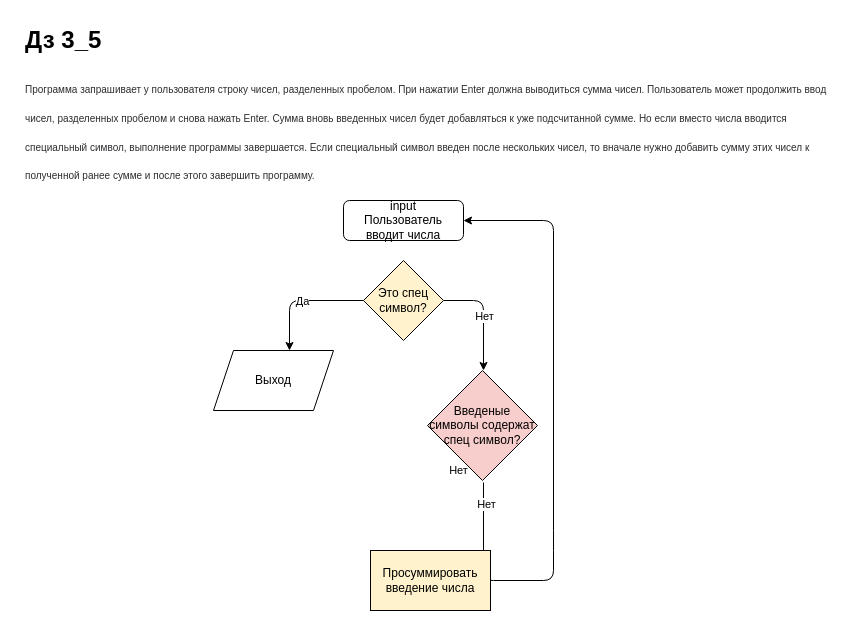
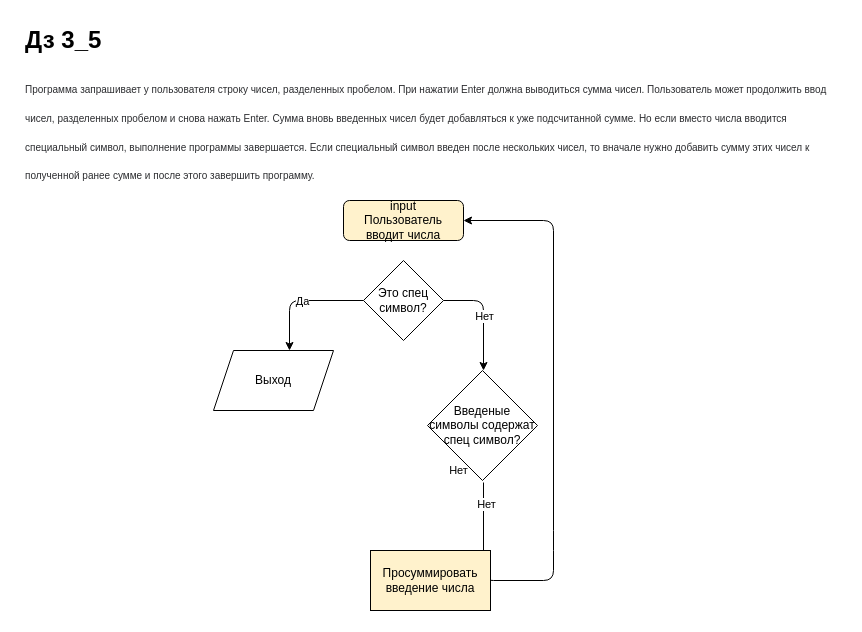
(404, 221) -> (404, 221)
(404, 301) -> (404, 301)
(483, 426) -> (483, 426)
